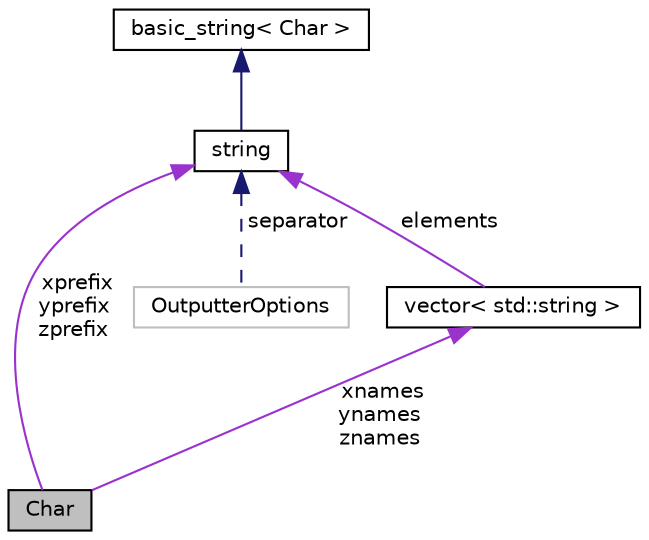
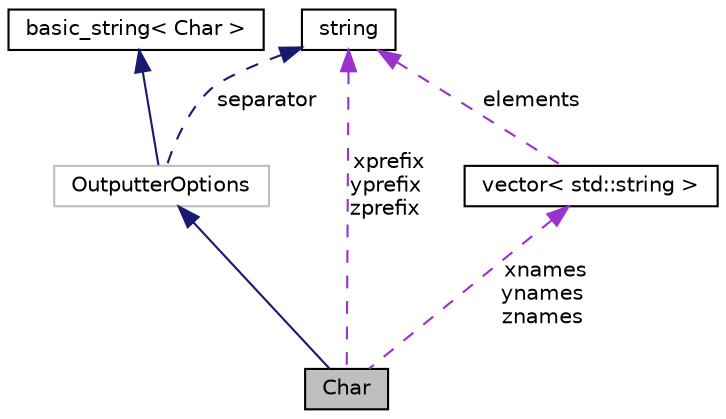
(241, 101) -> (151, 119)
(394, 232) -> (479, 114)
(25, 295) -> (348, 220)
none -> (261, 295)
(272, 413) -> (461, 294)
